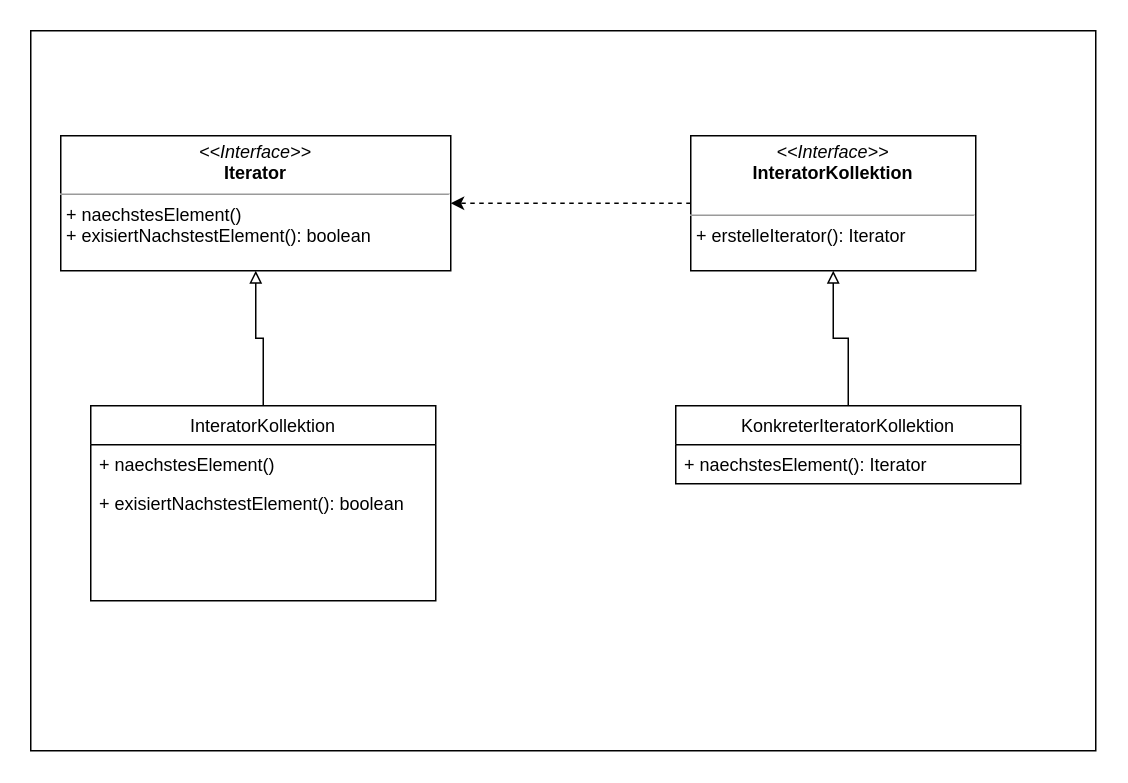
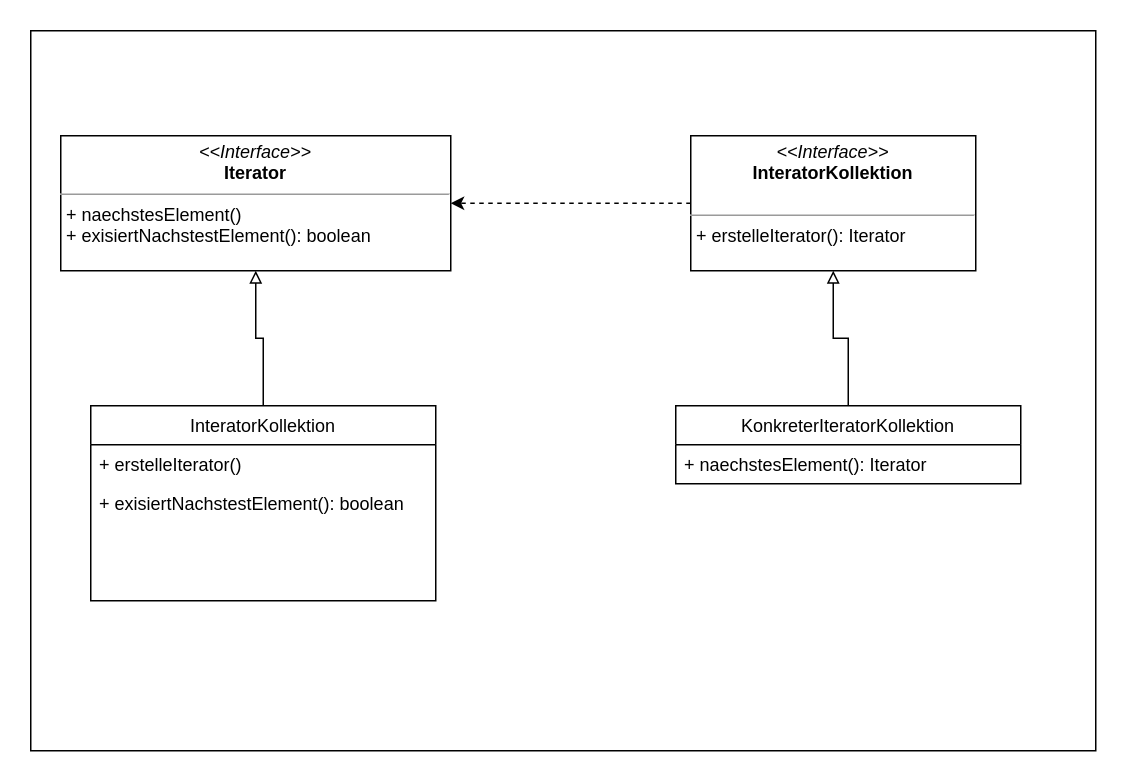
(195, 465) -> (193, 465)
